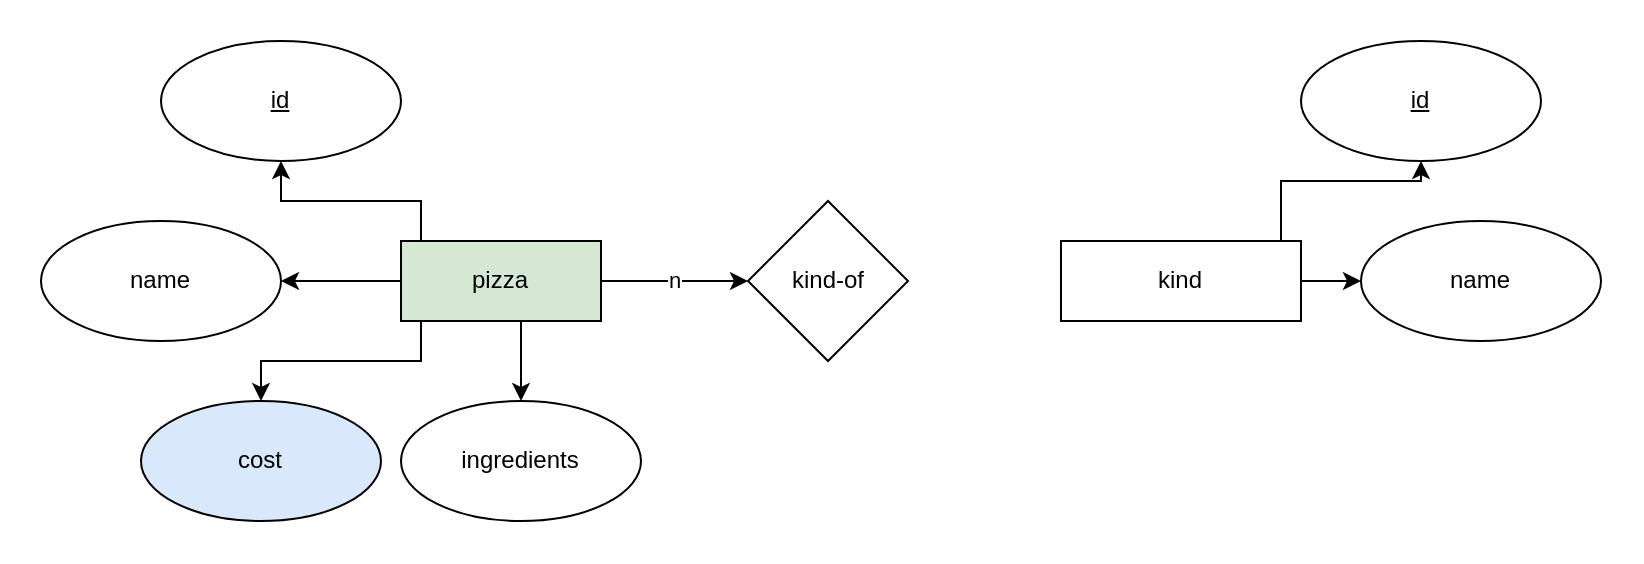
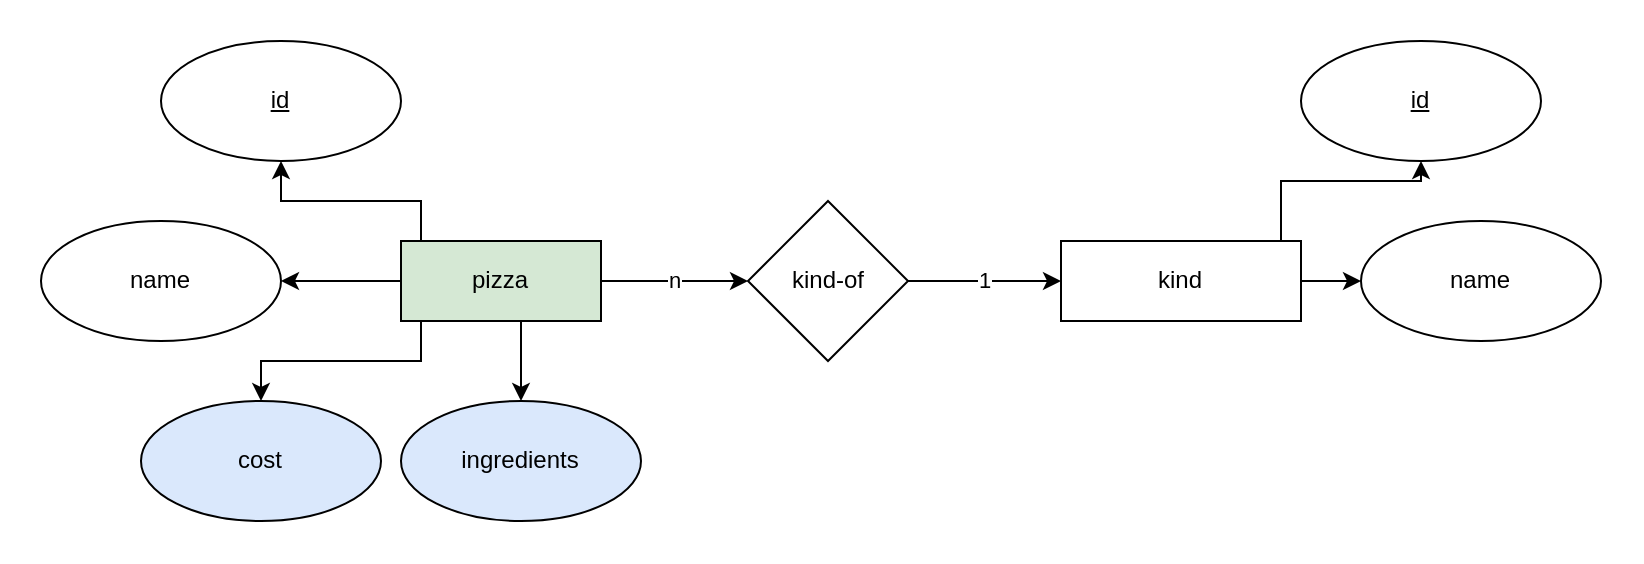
none -> (978, 281)
(521, 461) -> (521, 461)
